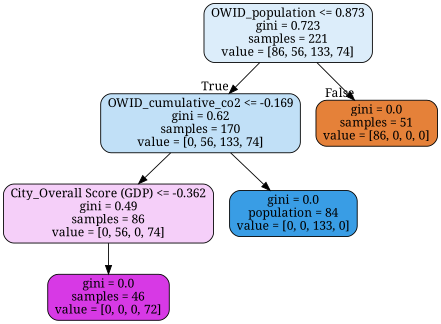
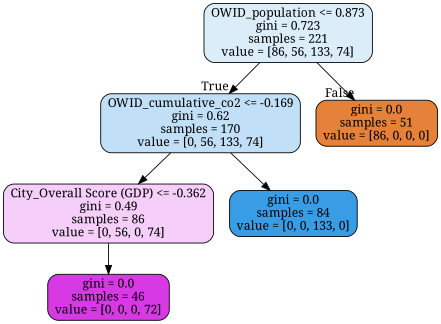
(293, 214) -> (293, 214)
